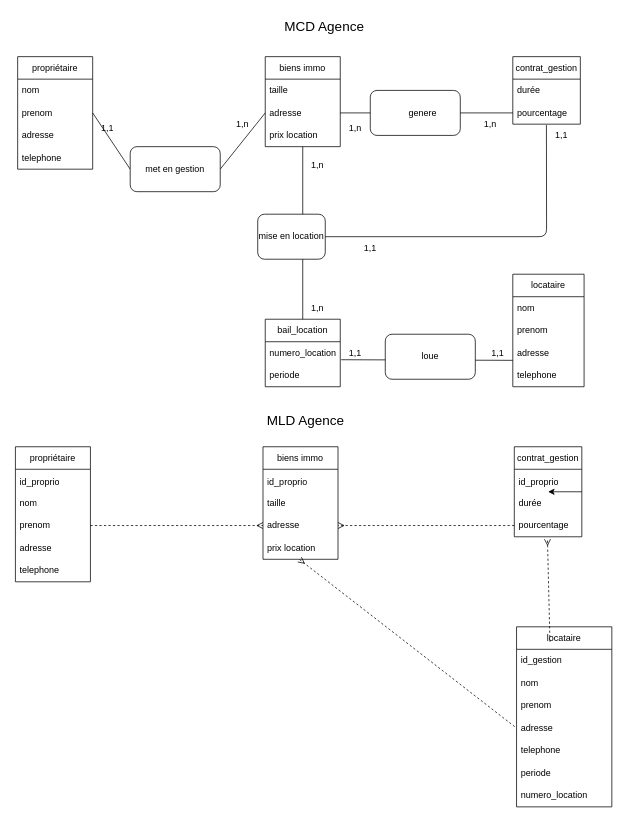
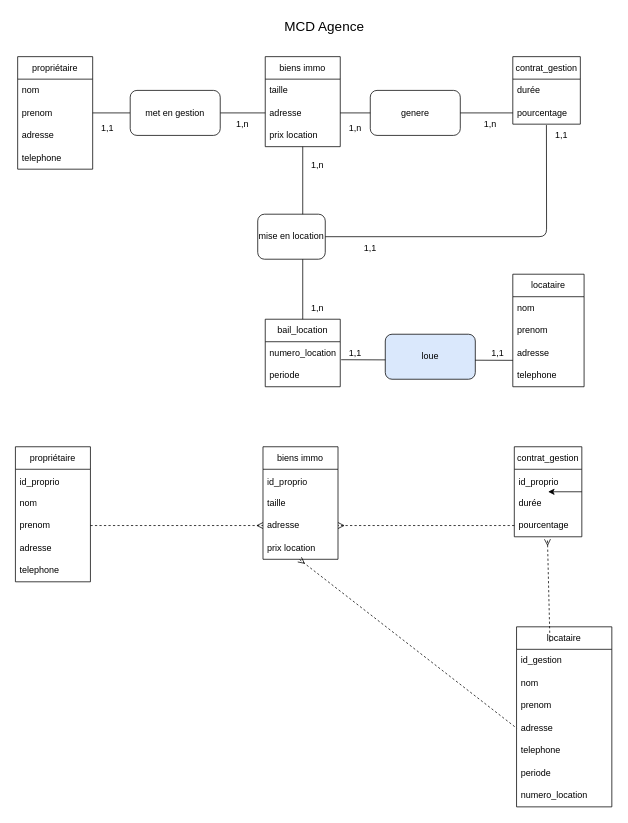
(423, 113) -> (415, 113)
(175, 169) -> (175, 113)
(430, 357) -> (430, 357)
(306, 420) -> none
